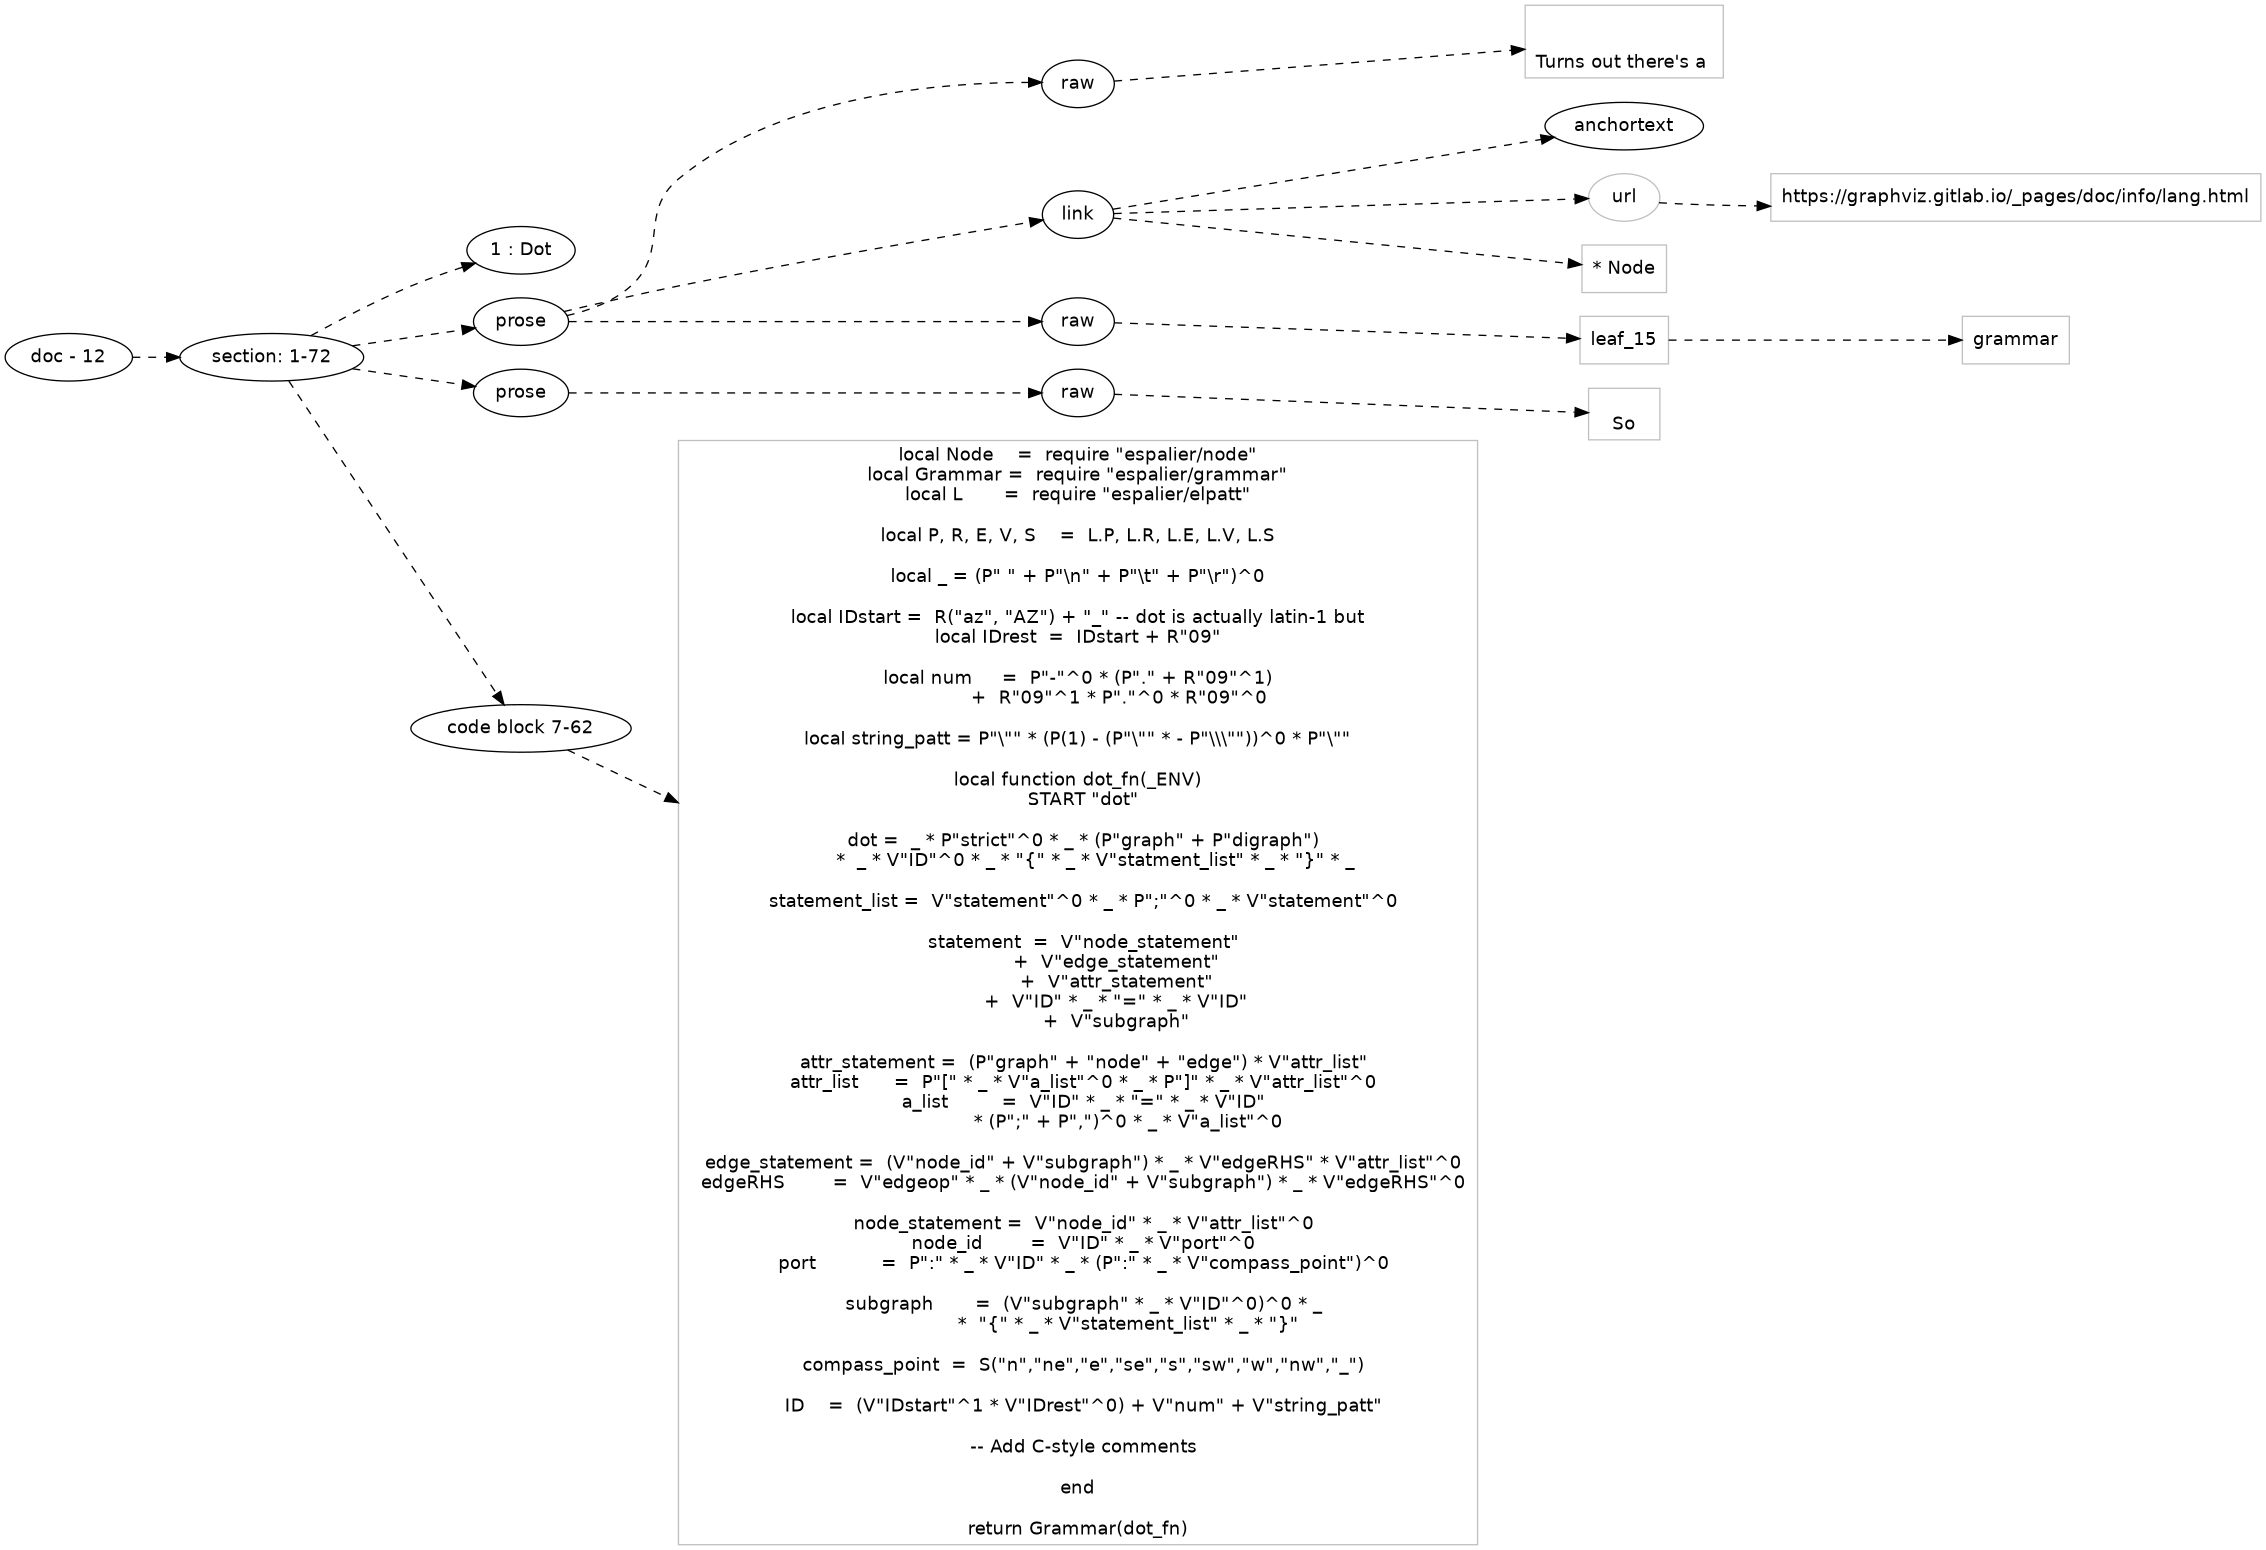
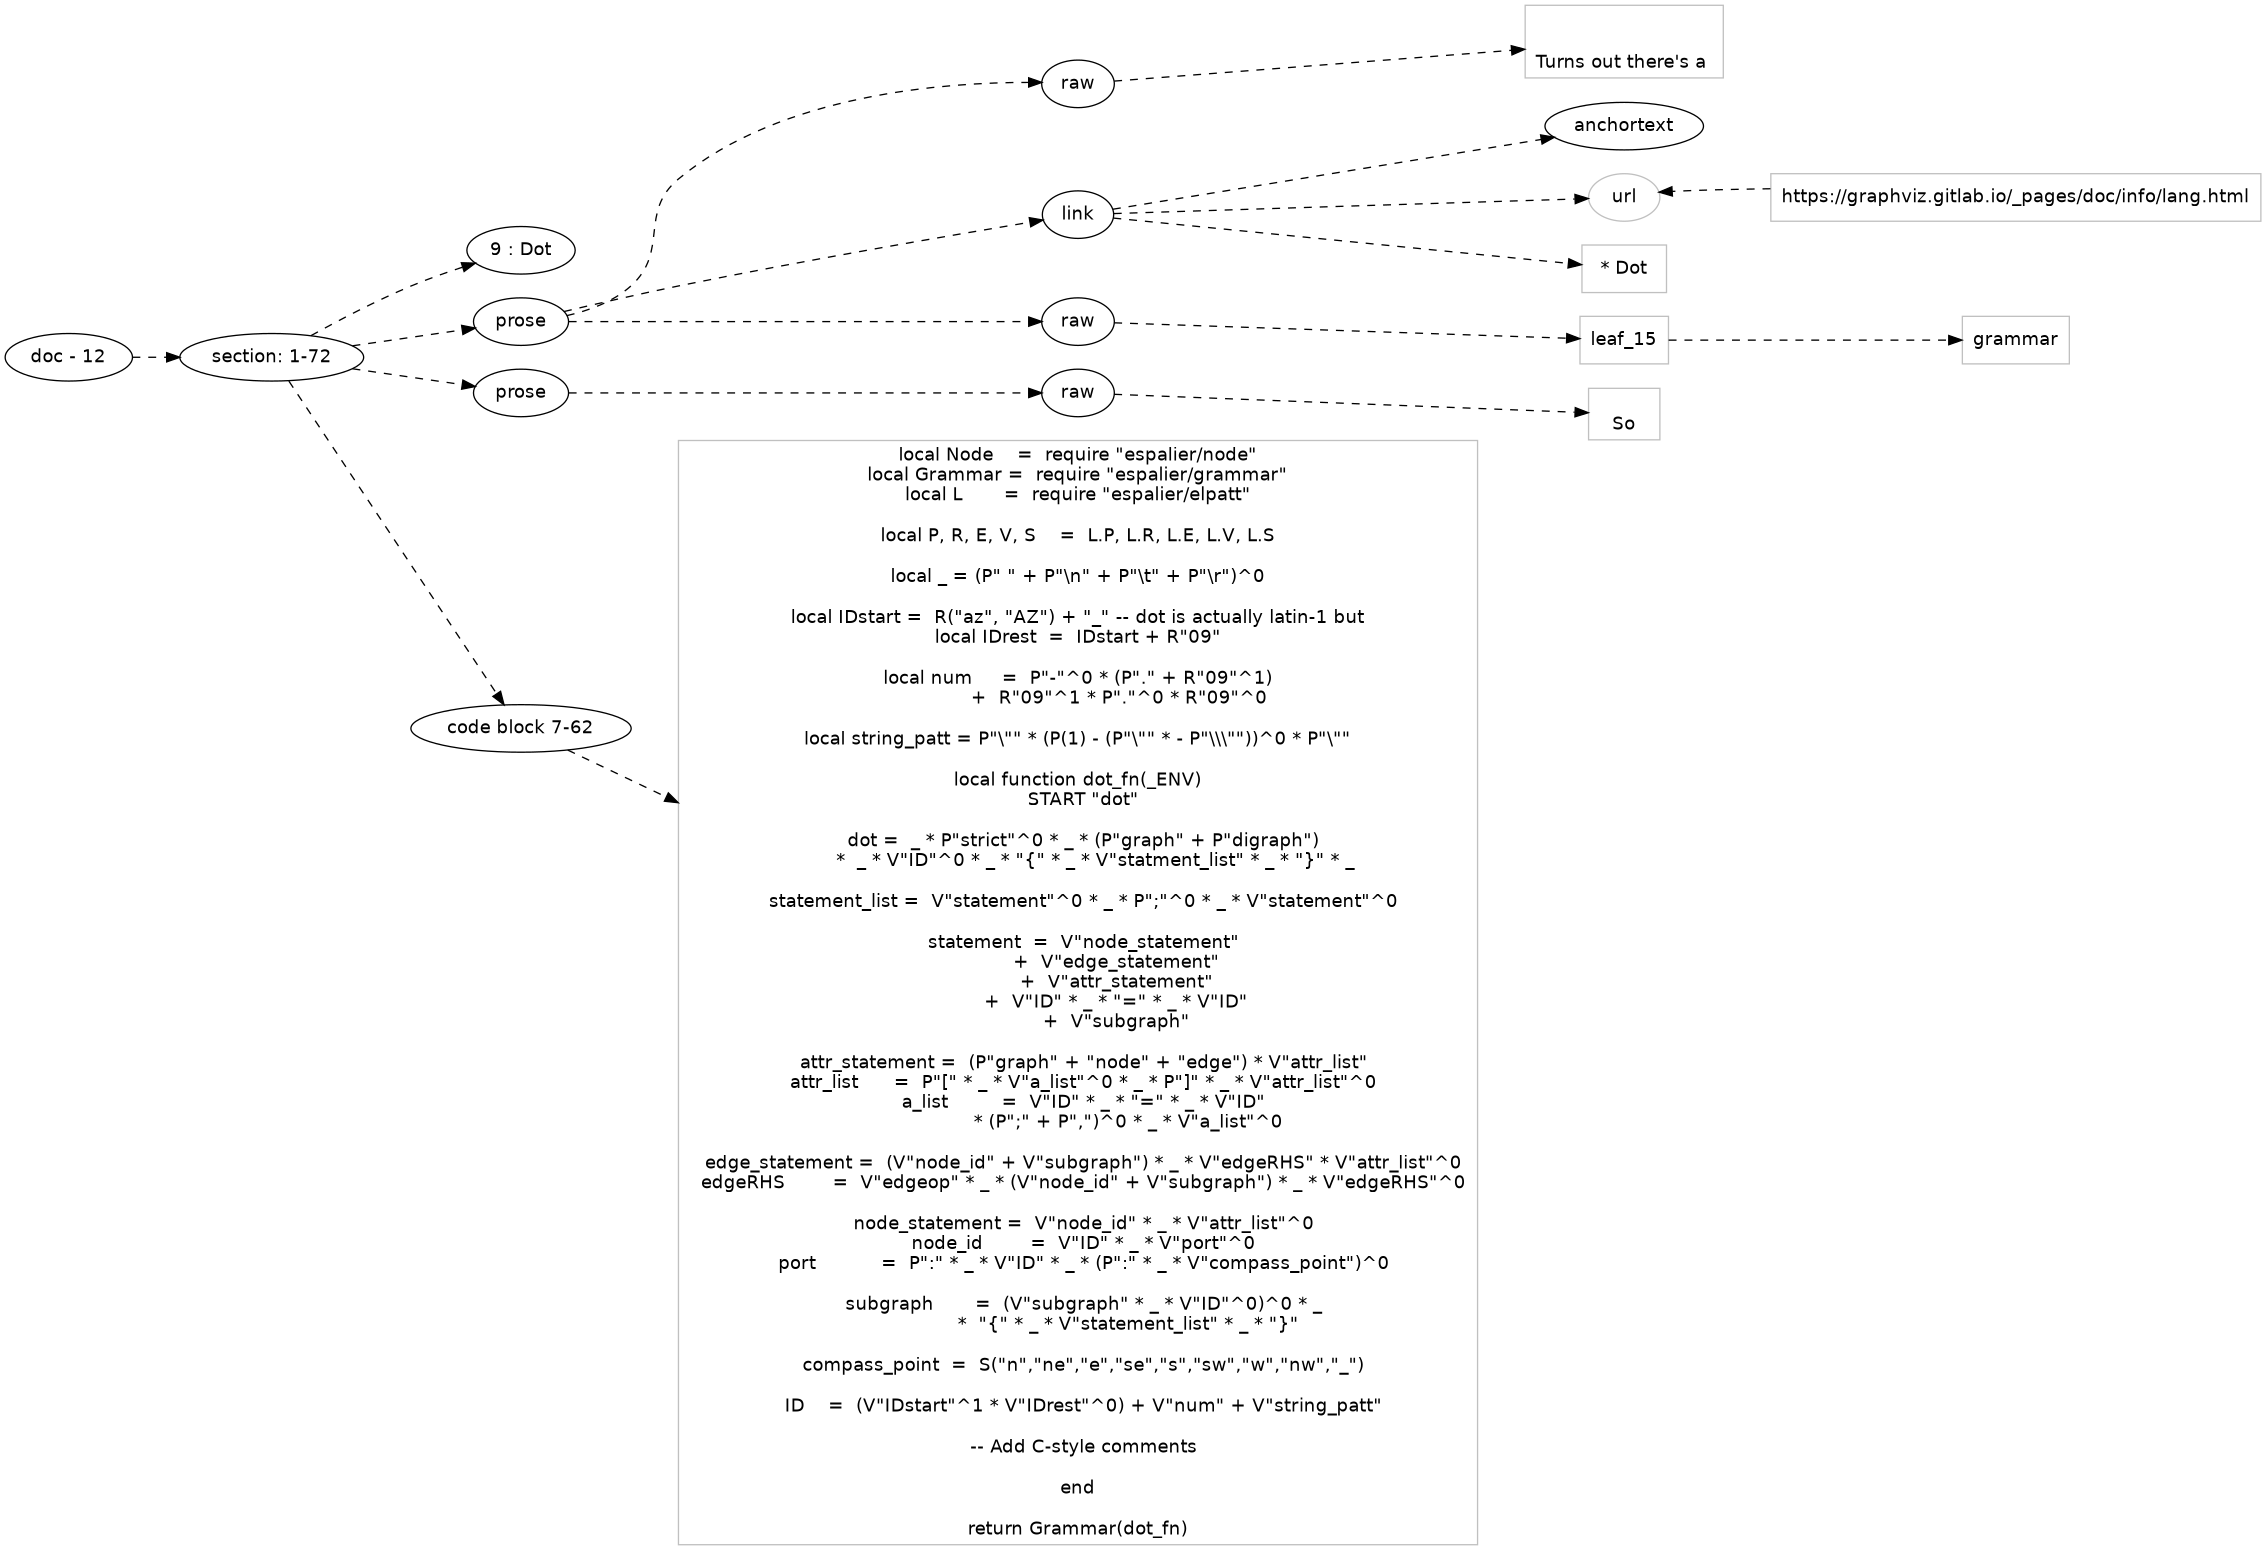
(1708, 205) -> (1721, 190)
(521, 250) -> (521, 250)
(1624, 269) -> (1624, 269)
